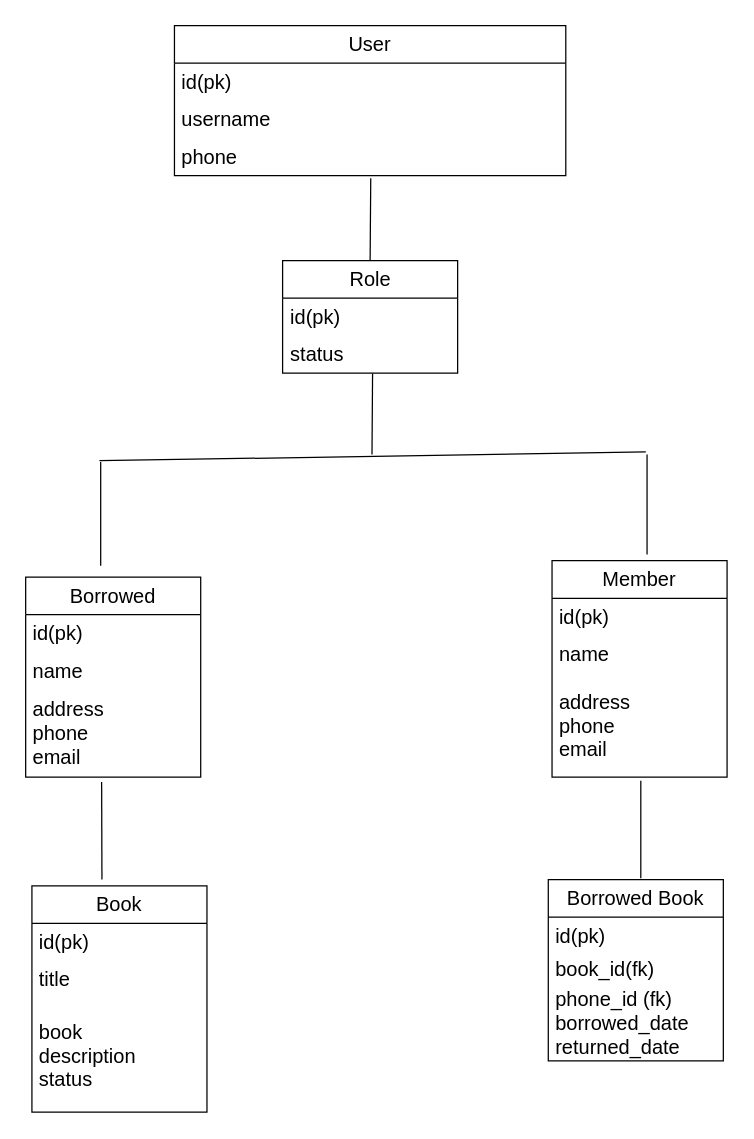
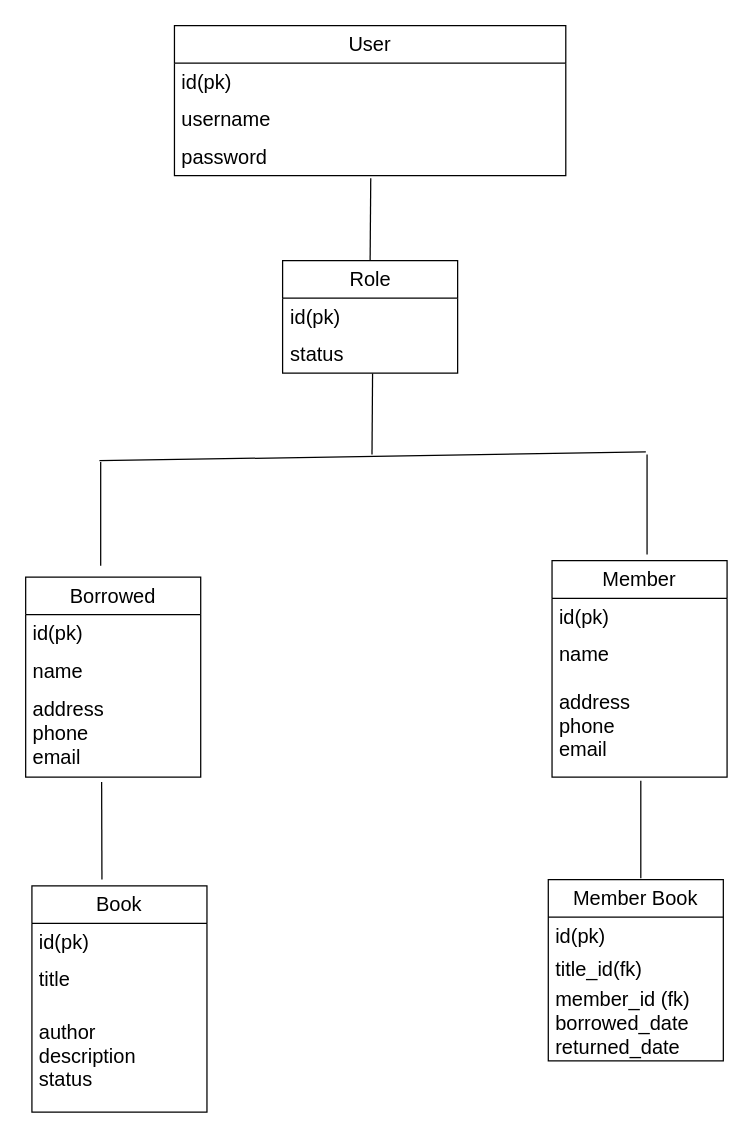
(210, 157) -> (227, 157)
(636, 898) -> (636, 898)
(615, 969) -> (615, 969)
(628, 1023) -> (629, 1023)
(96, 1056) -> (96, 1056)
